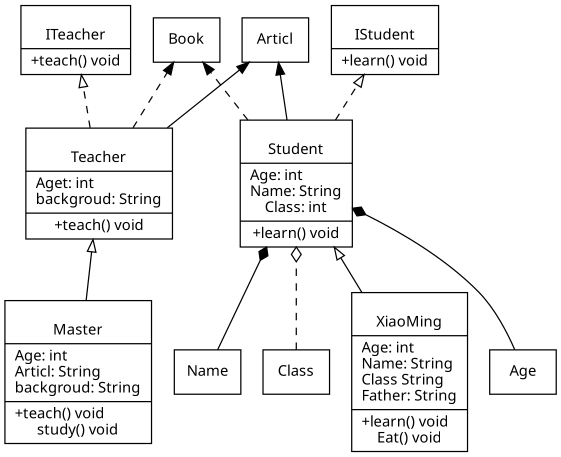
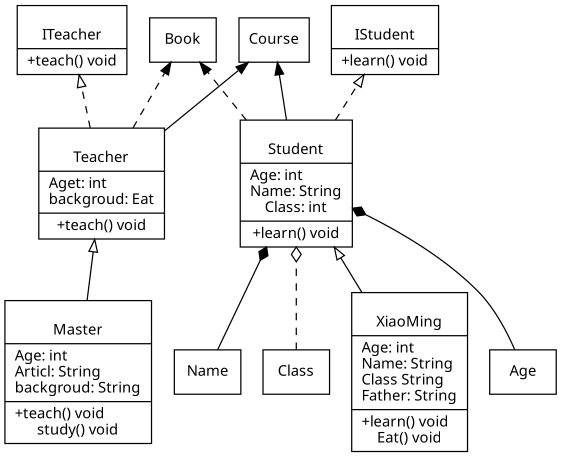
(275, 40) -> (274, 40)
(99, 200) -> (102, 200)
